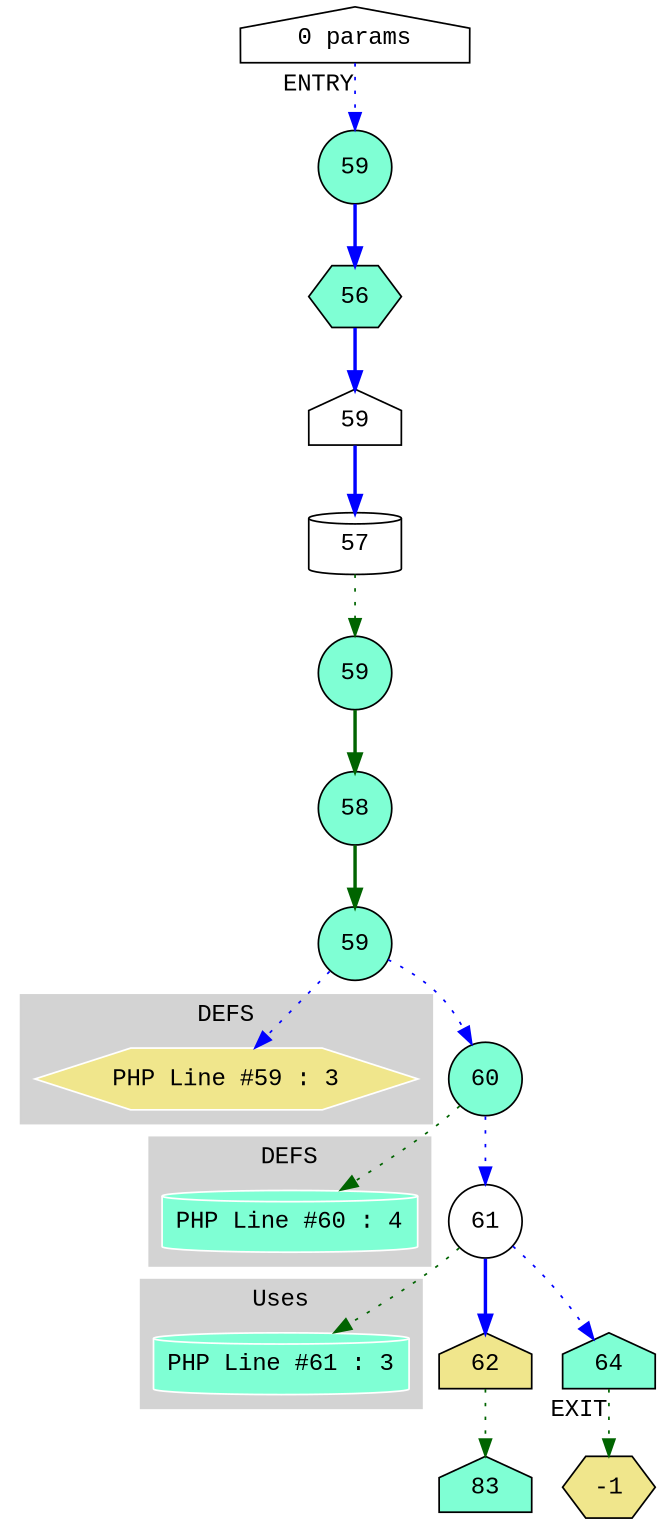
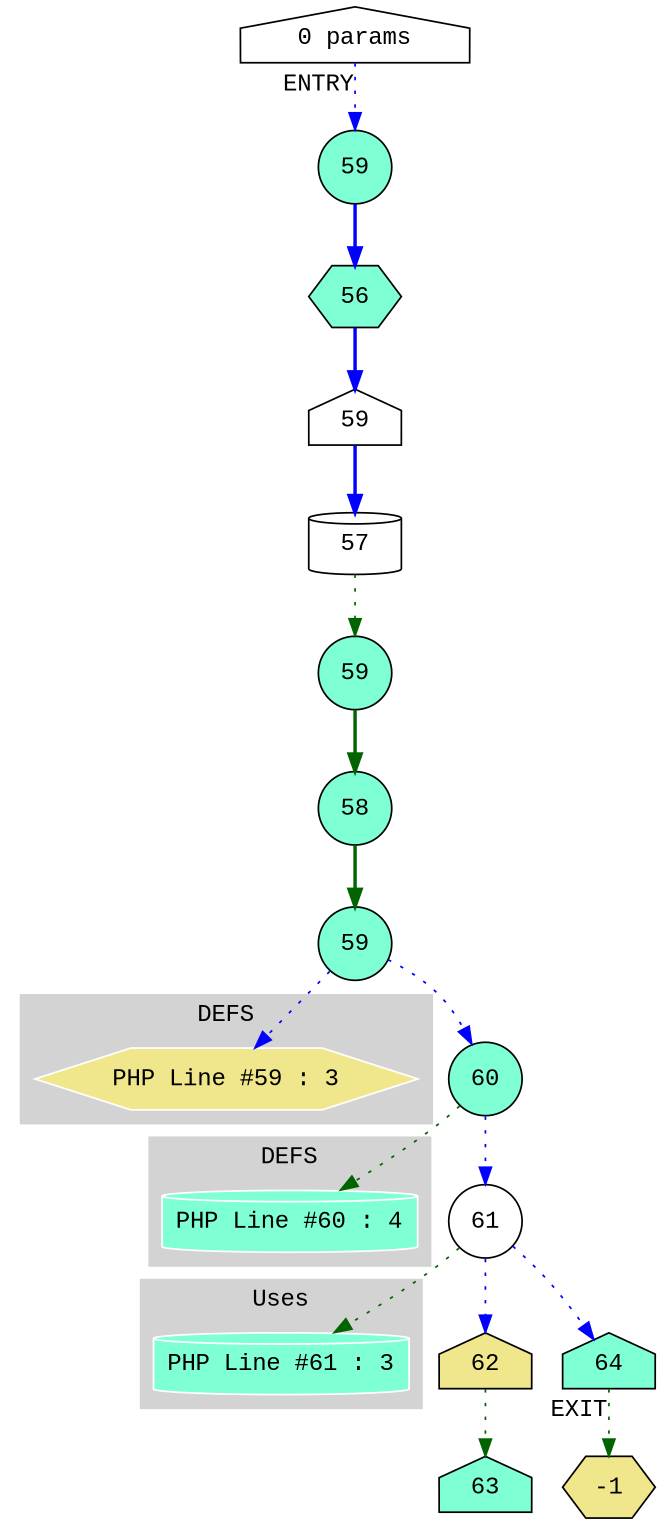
(485, 1287) -> (485, 1287)
(485, 1487) -> (485, 1487)
